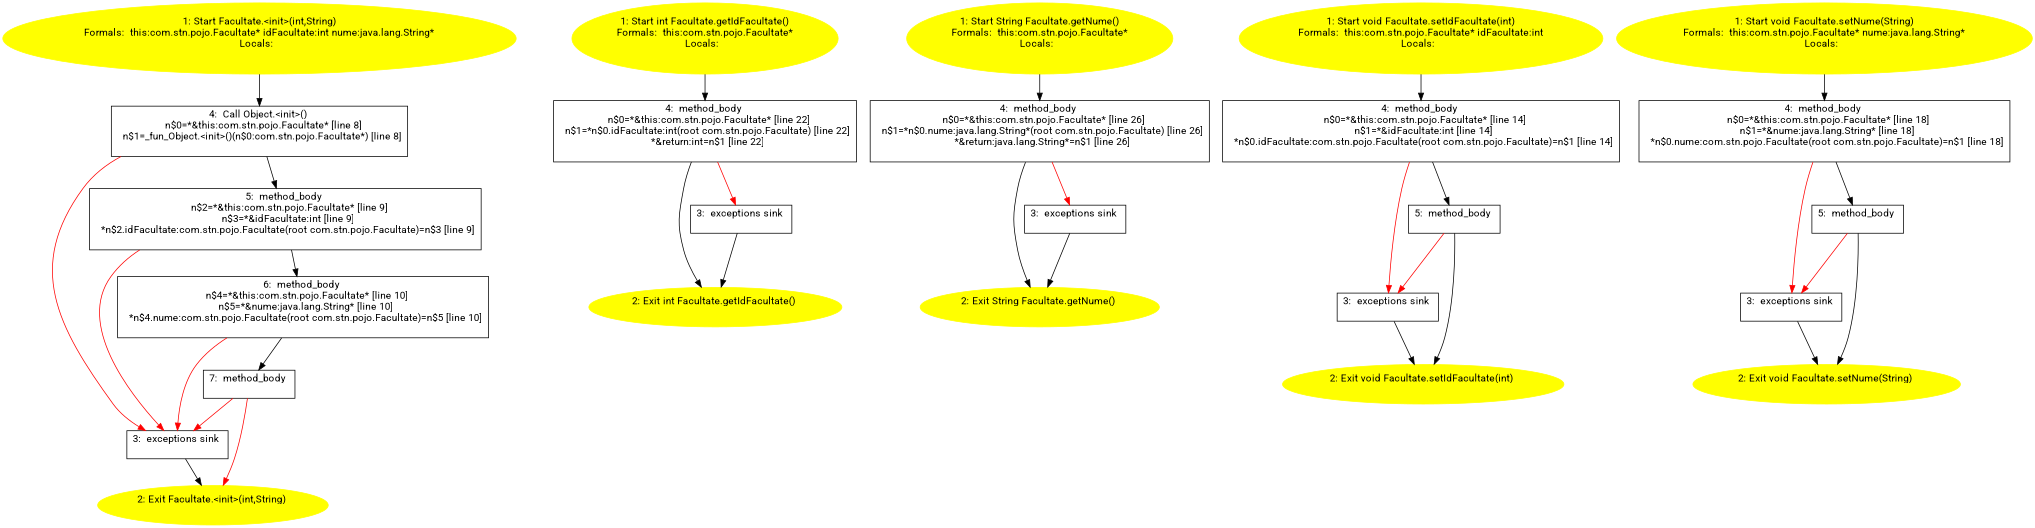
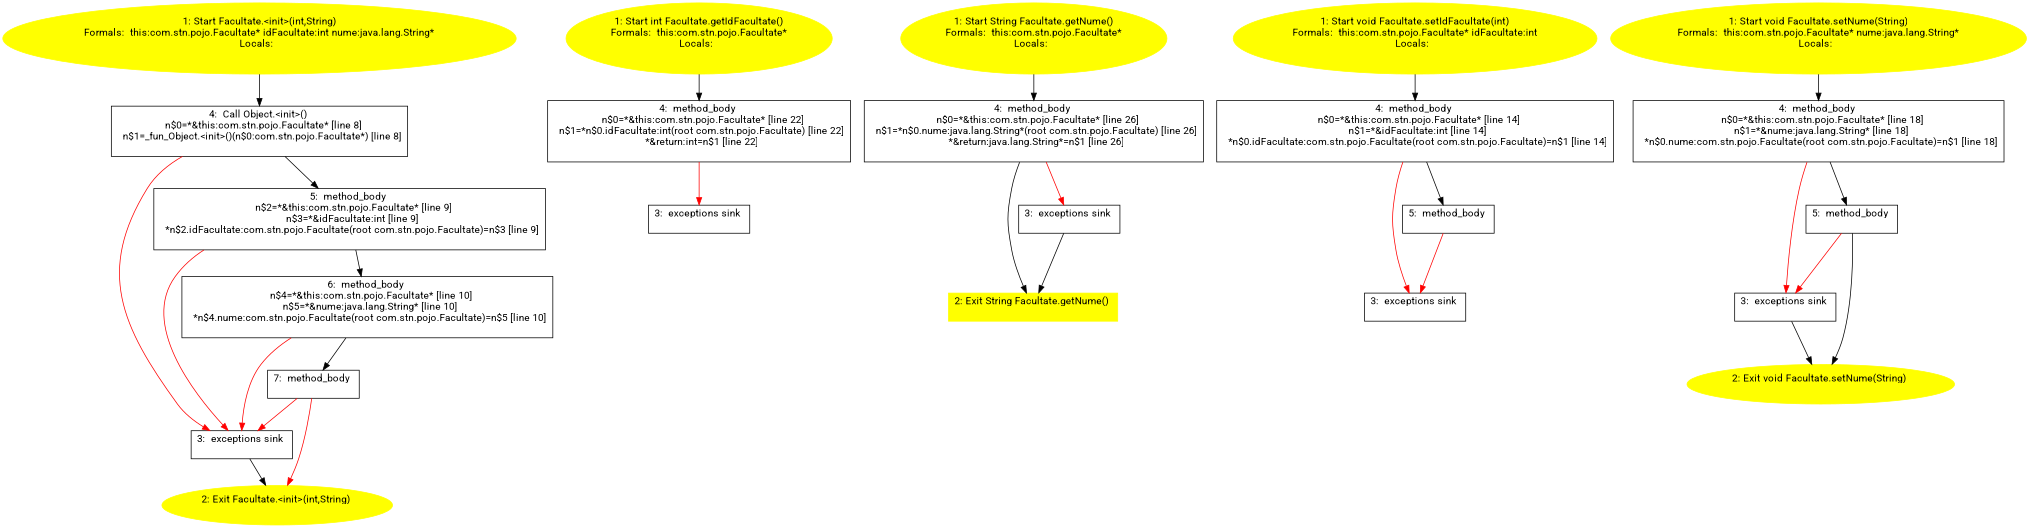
(715, 307) -> none
(1040, 307) -> (1033, 307)
(1423, 384) -> none
